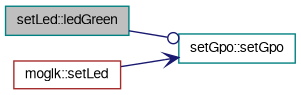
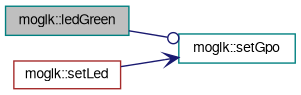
(67, 21) -> (67, 21)
(237, 49) -> (237, 49)
